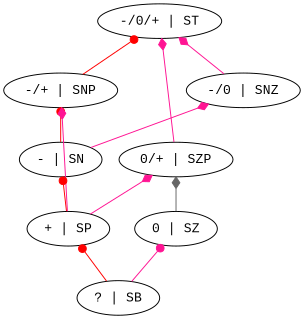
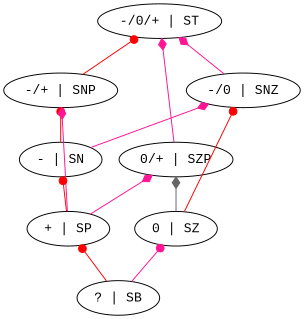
none -> (208, 163)
